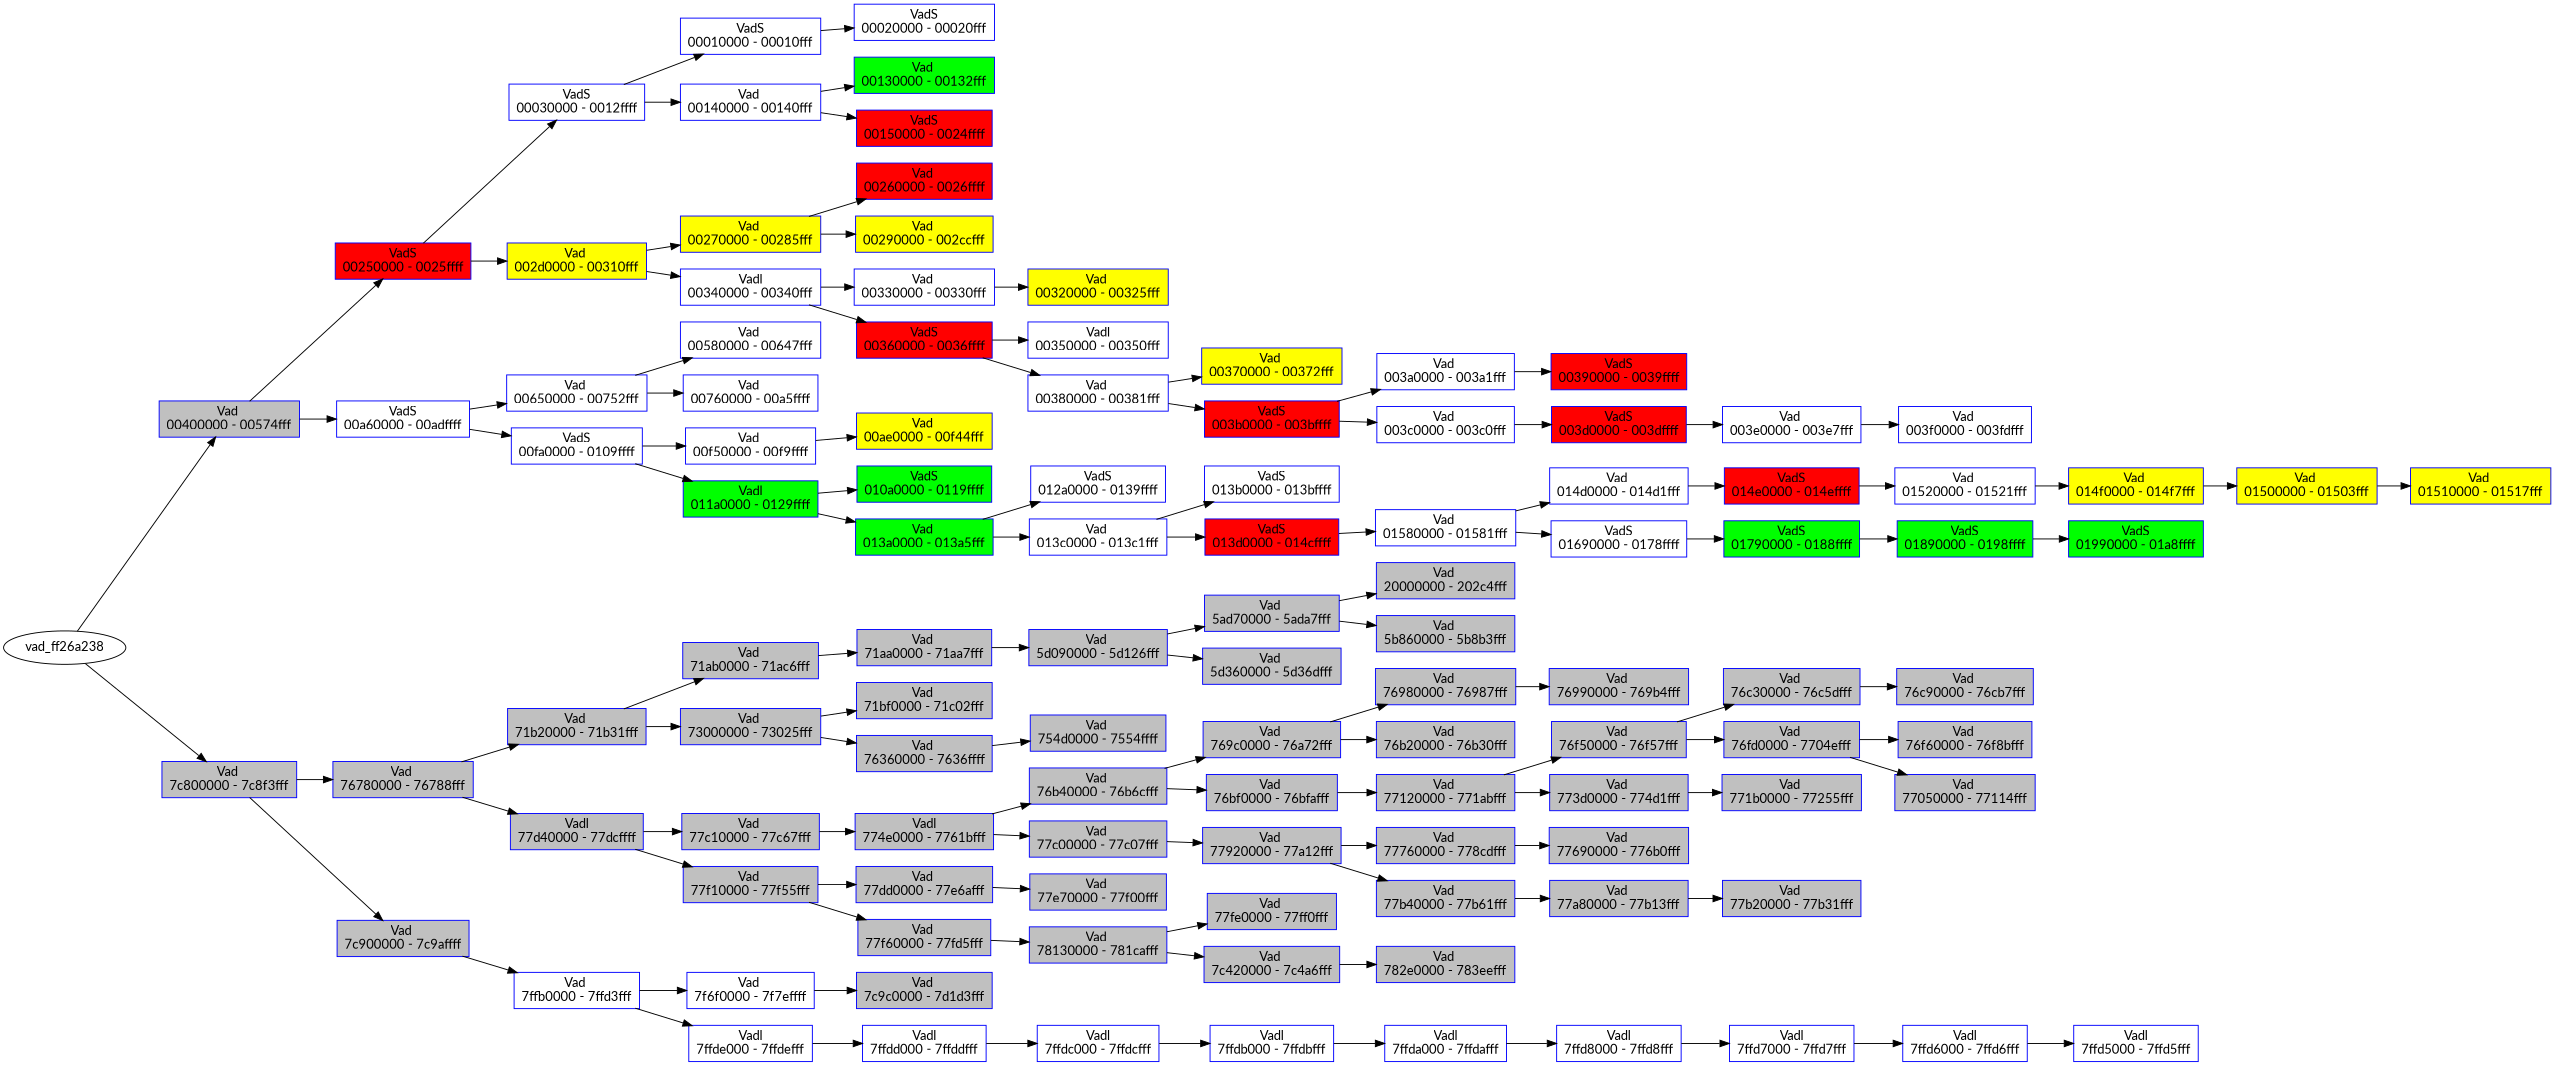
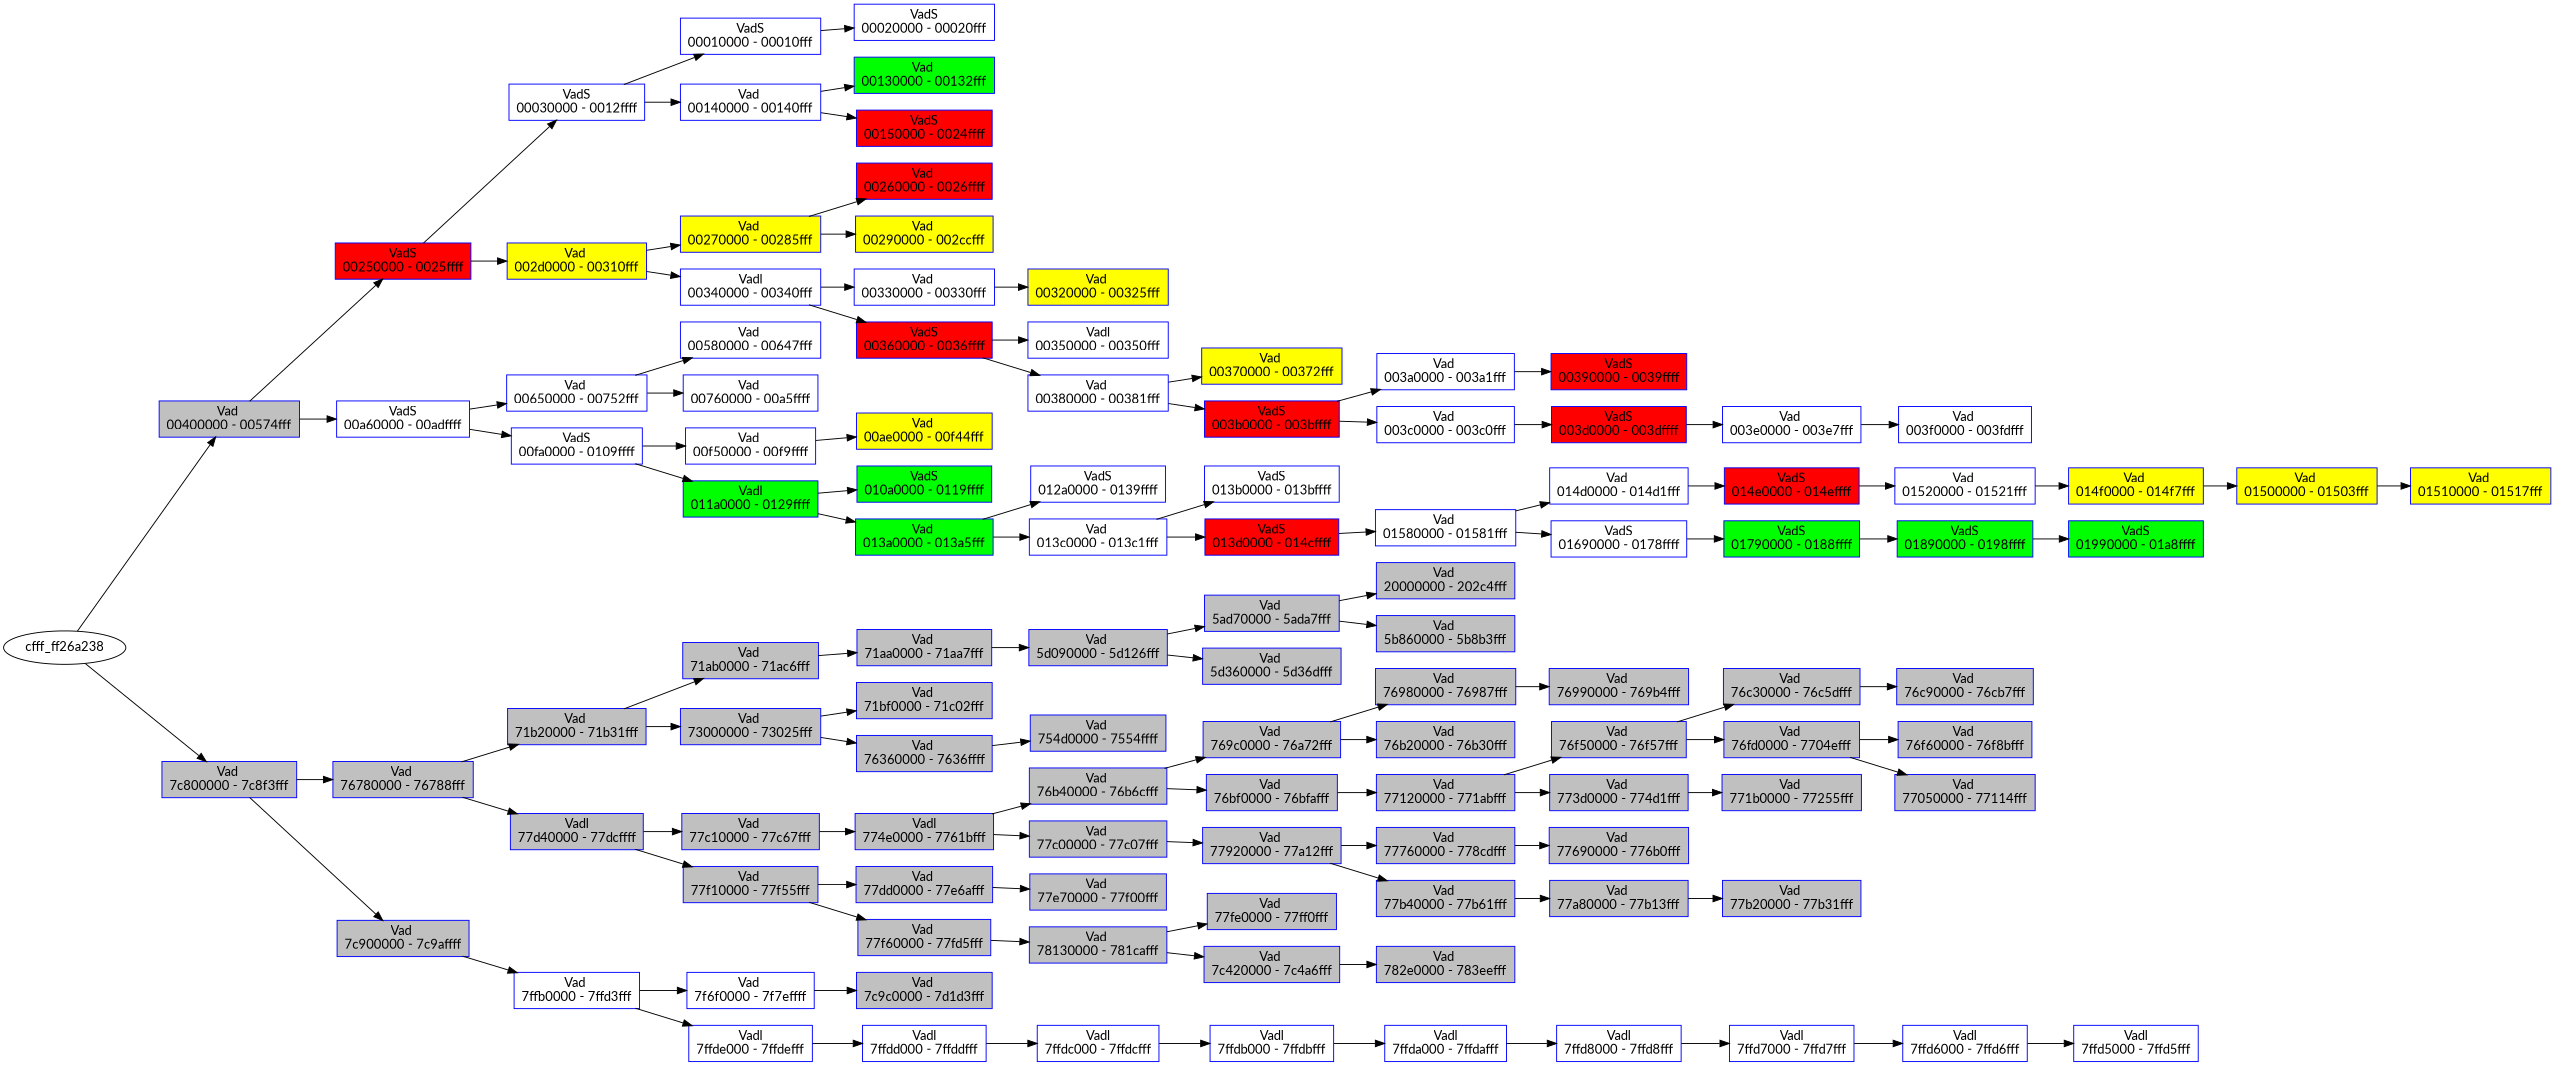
(65, 648) -> (65, 648)
